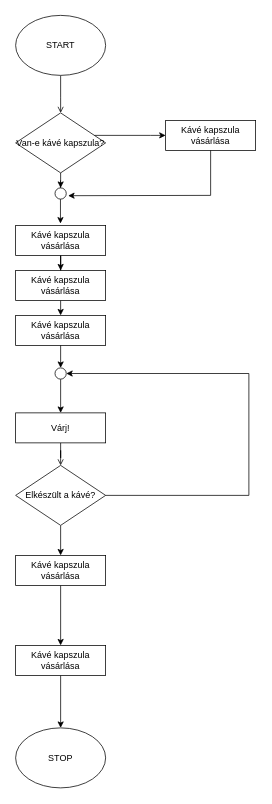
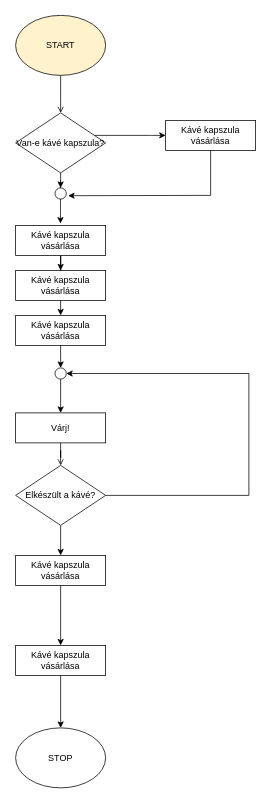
(60, 45) -> (60, 45)
